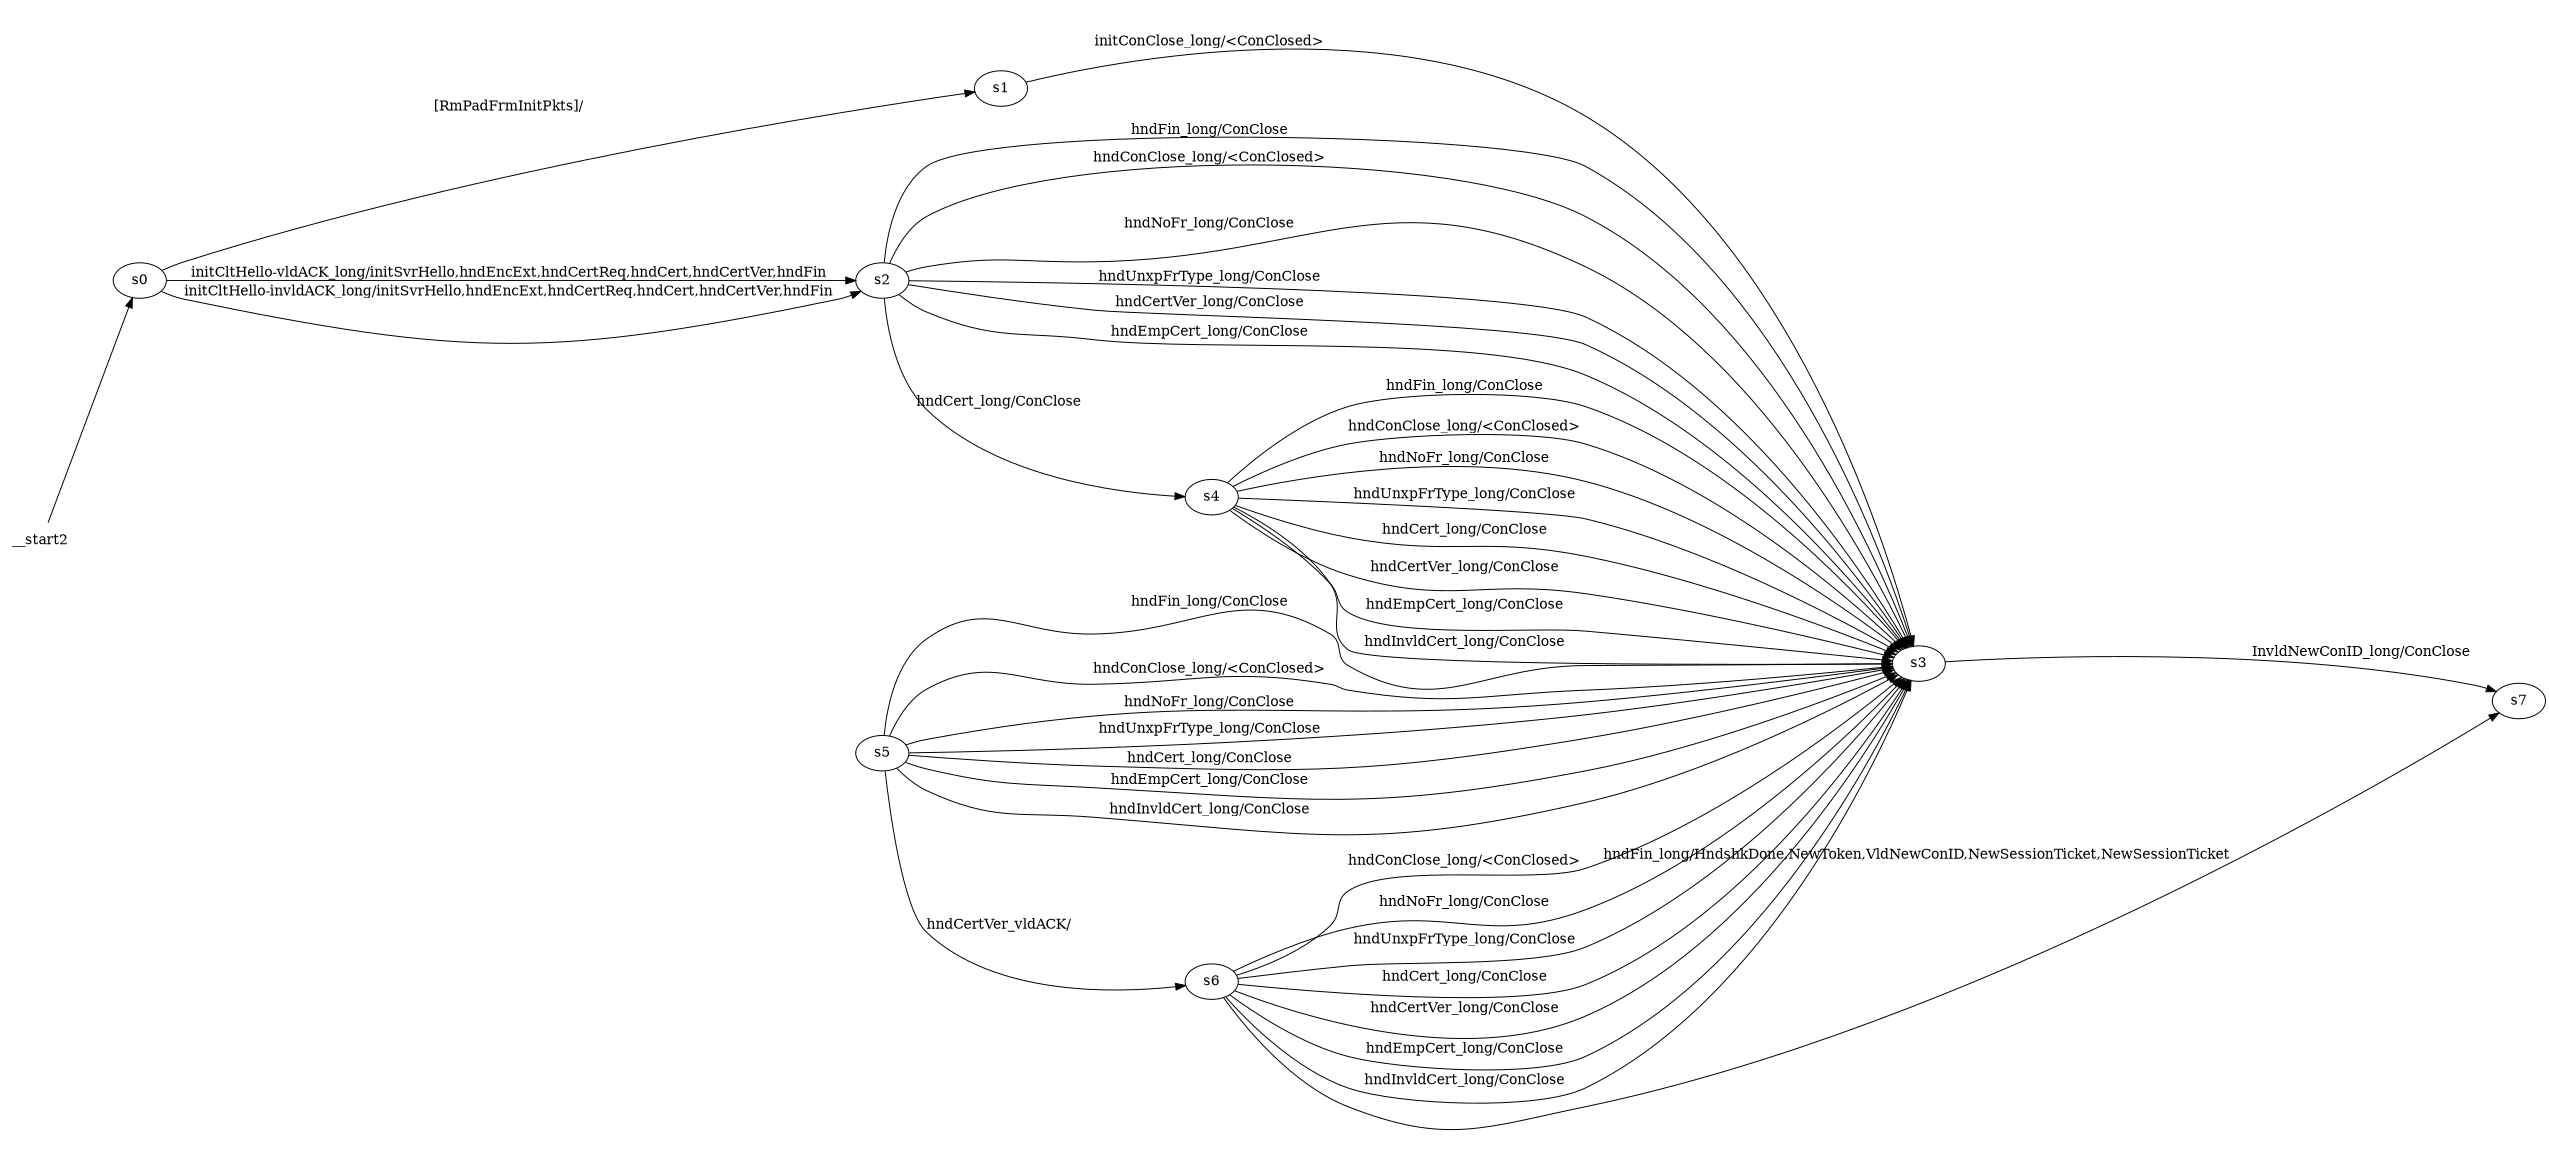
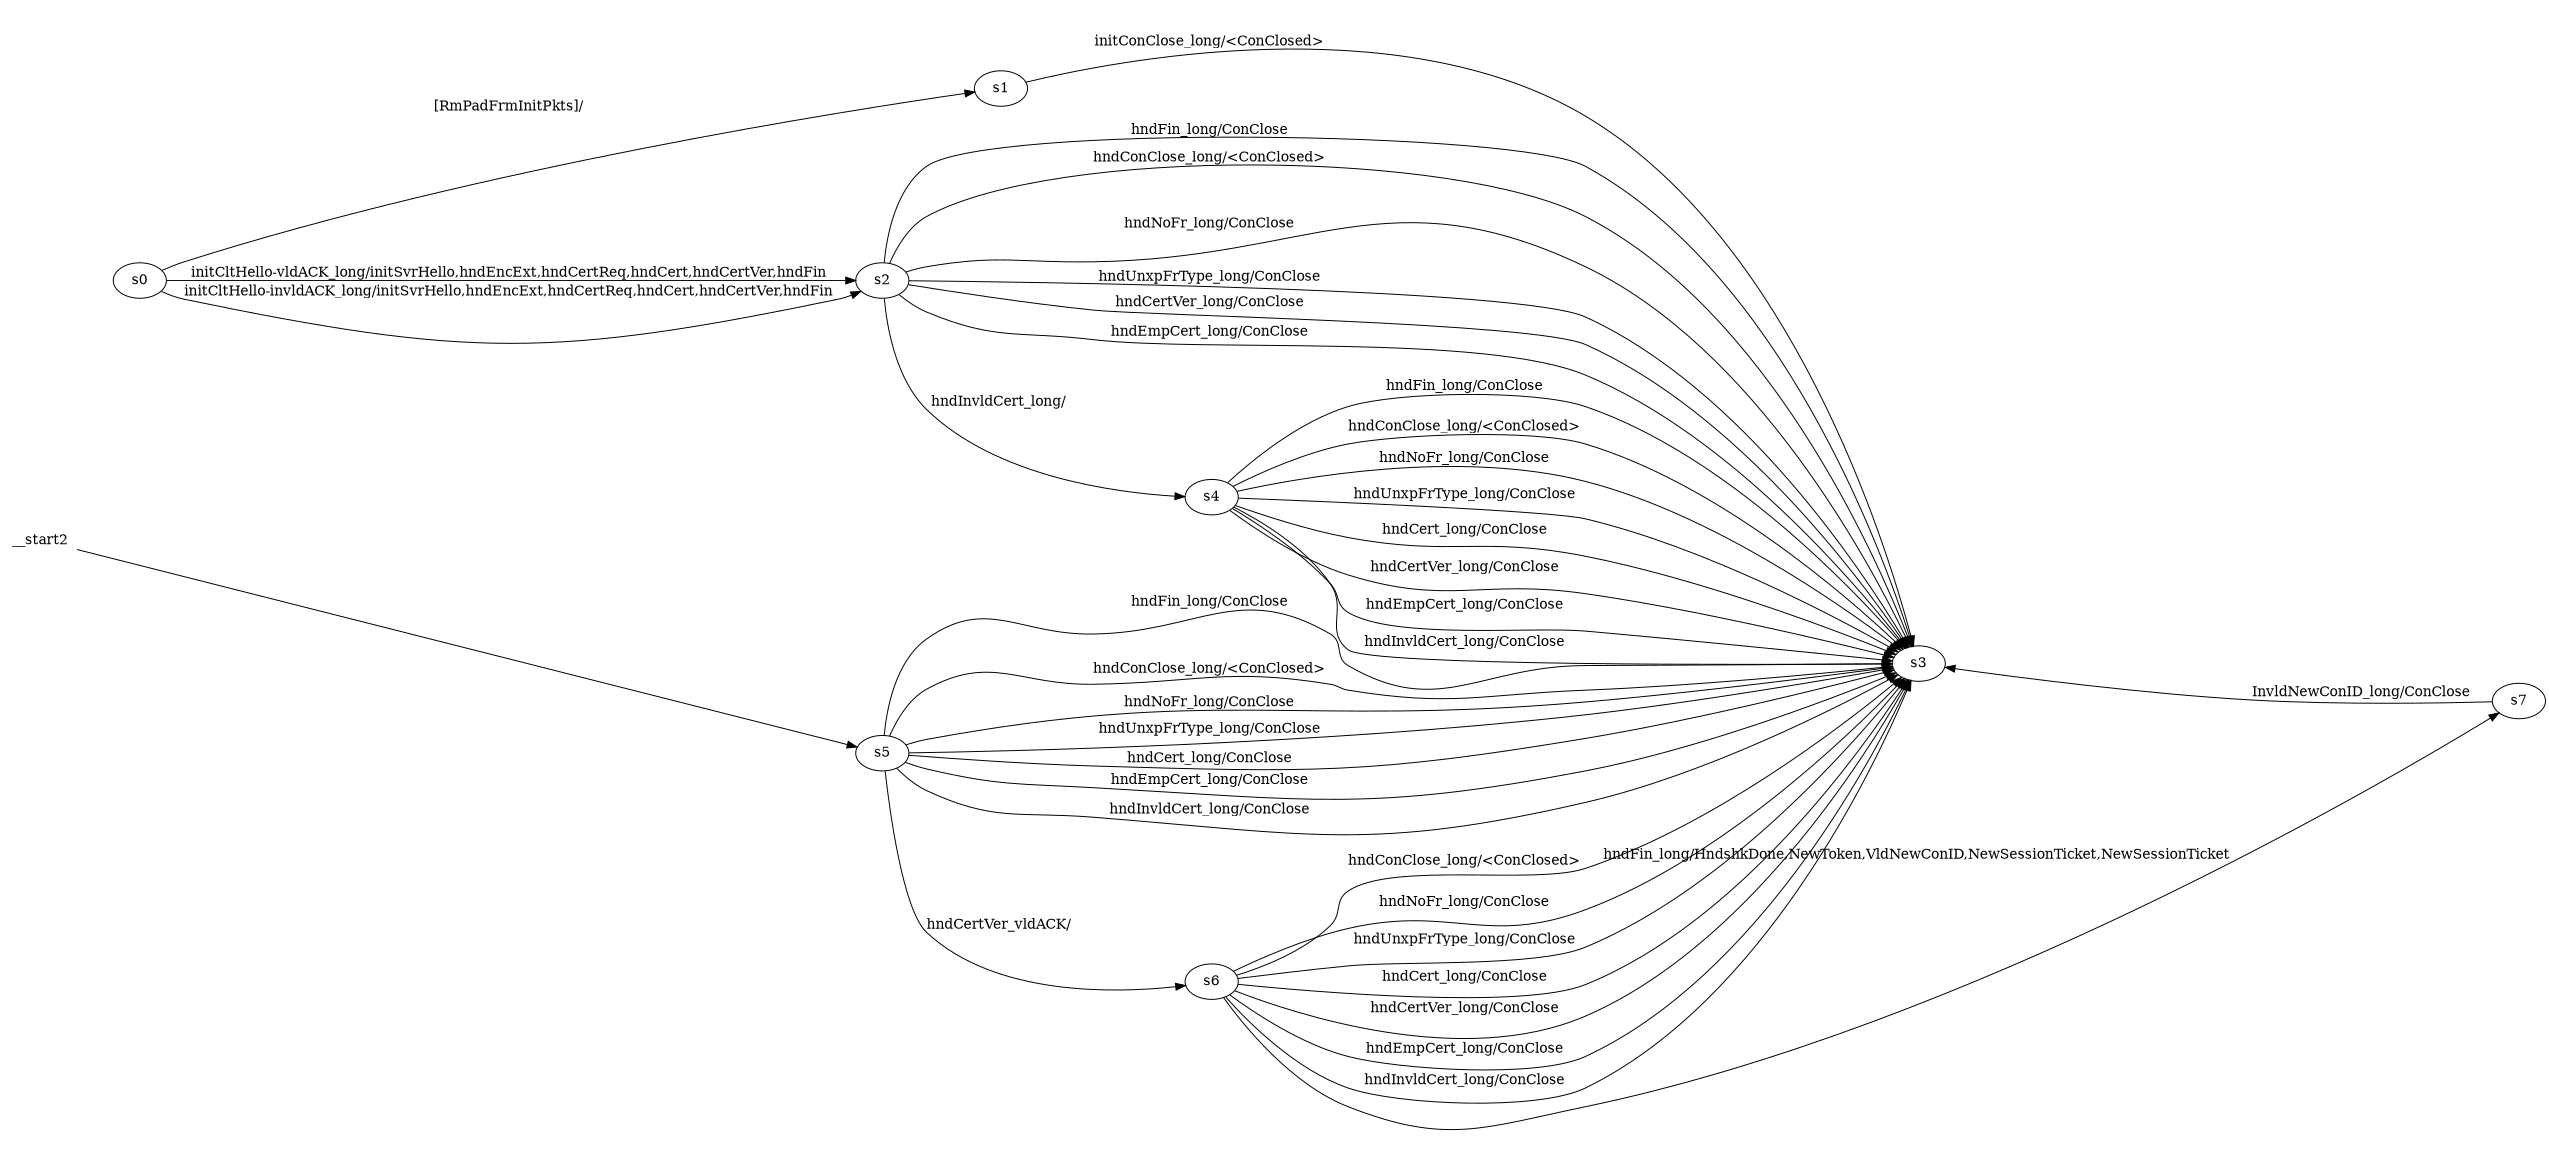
(1001, 402) -> (1001, 402)
(88, 415) -> (462, 647)
(2217, 659) -> (2223, 698)
